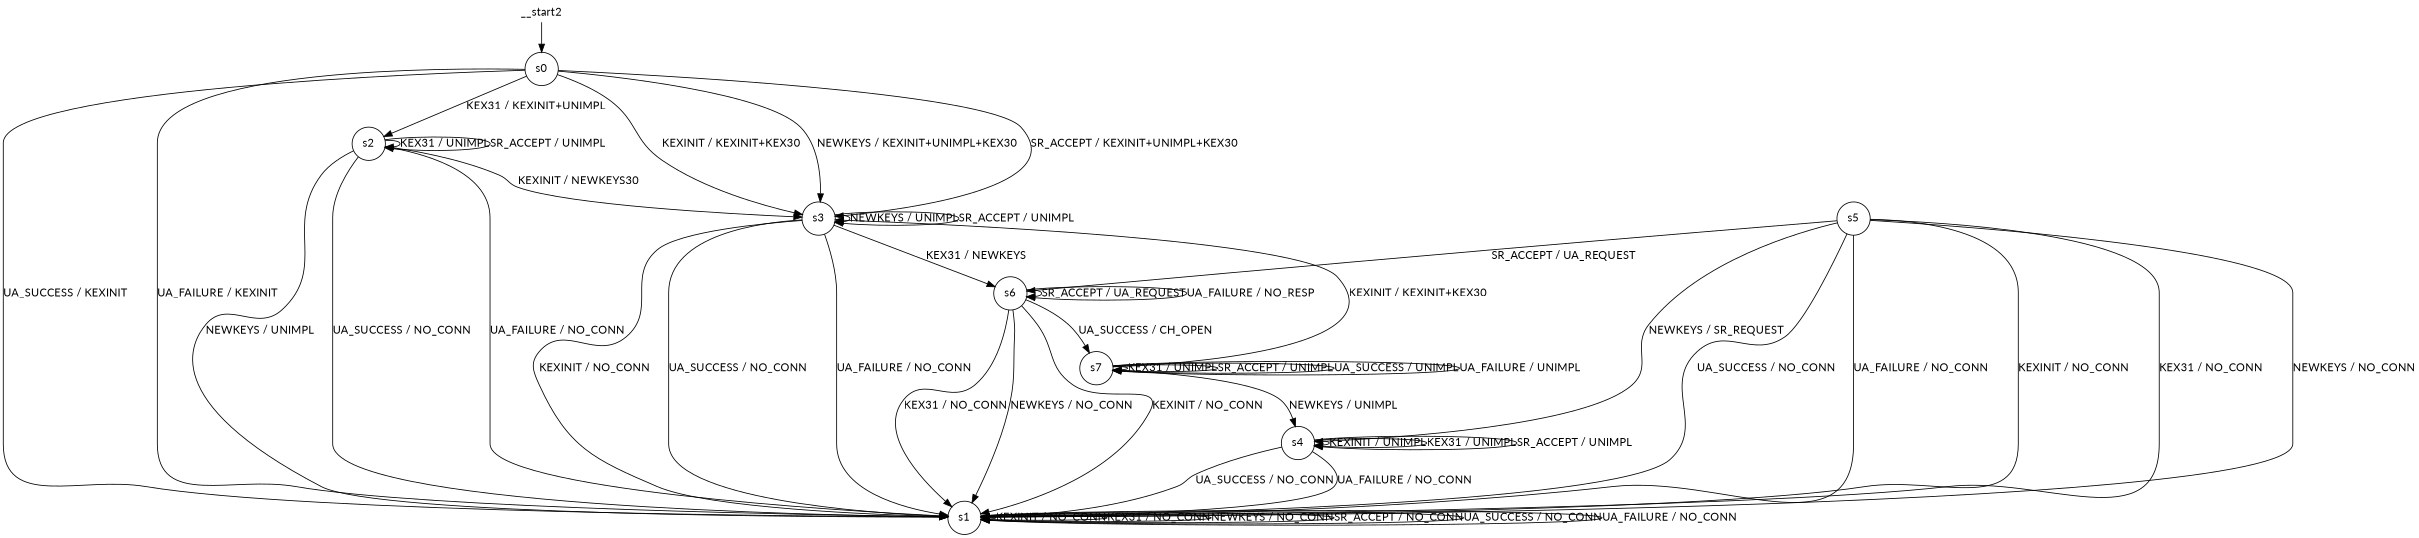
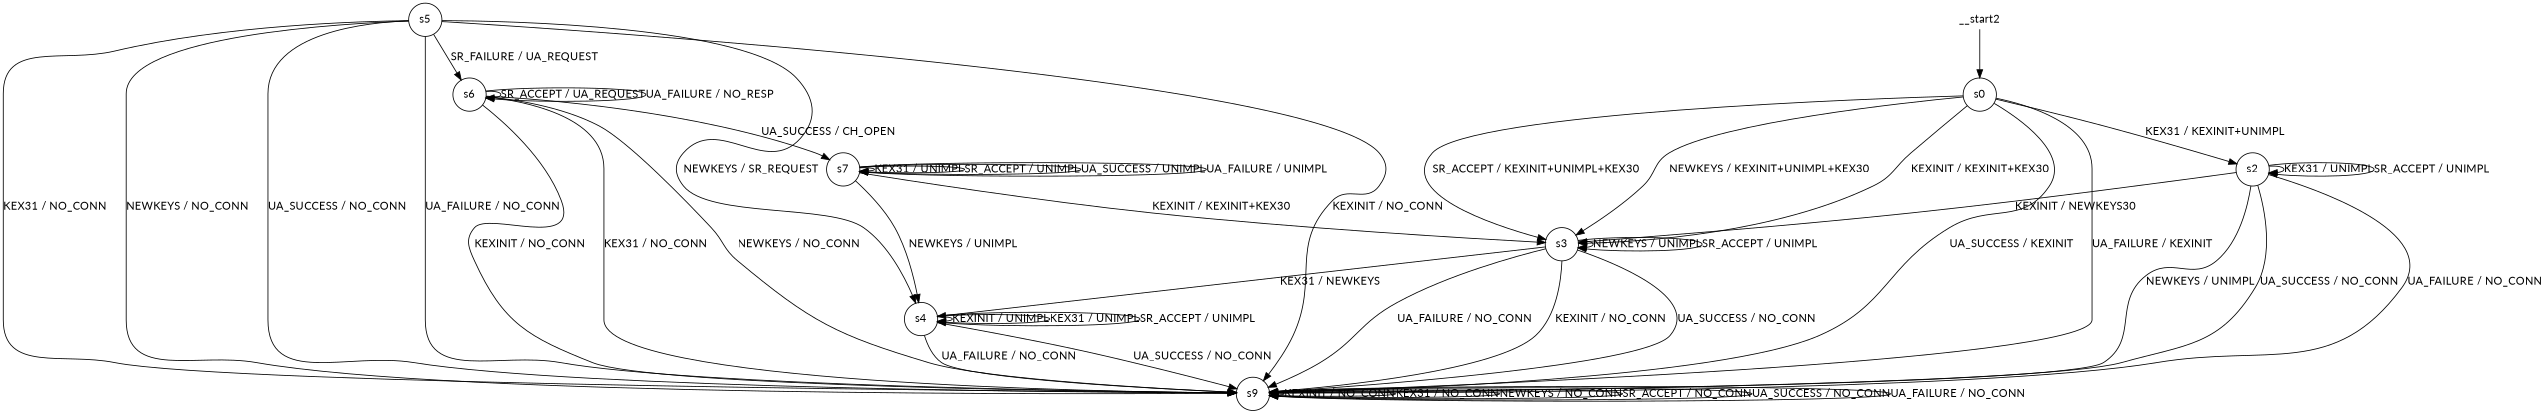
(911, 255) -> (1246, 281)
(1564, 256) -> (525, 57)
(964, 518) -> (1253, 394)
